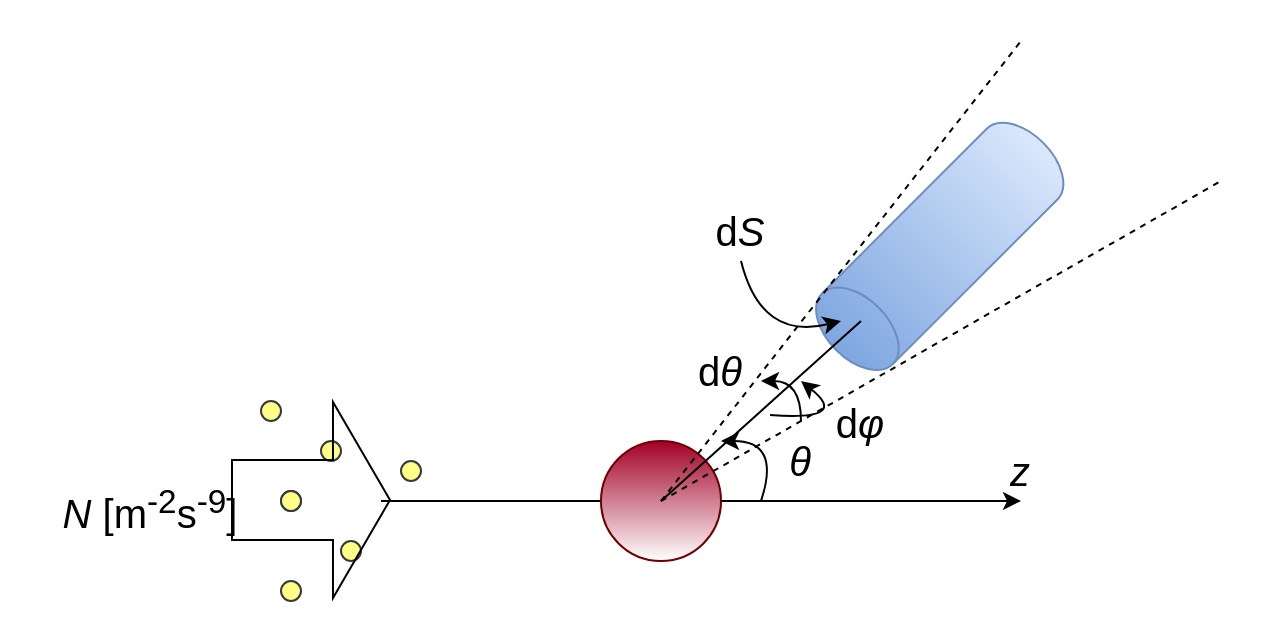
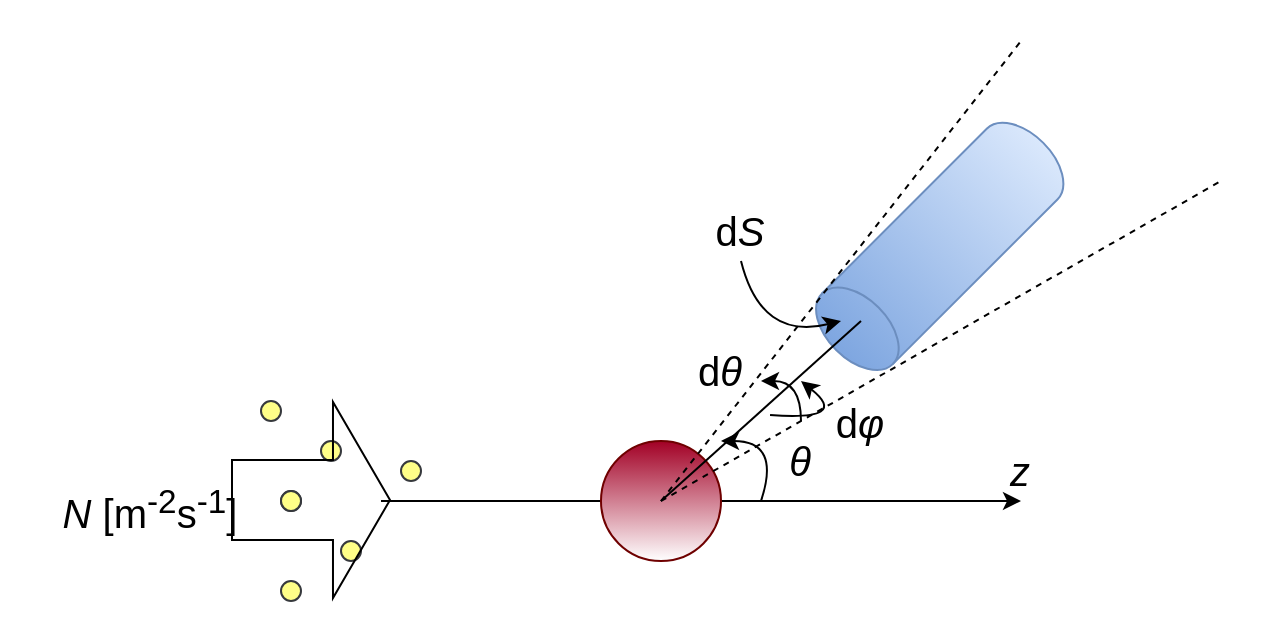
(151, 511) -> (151, 511)
